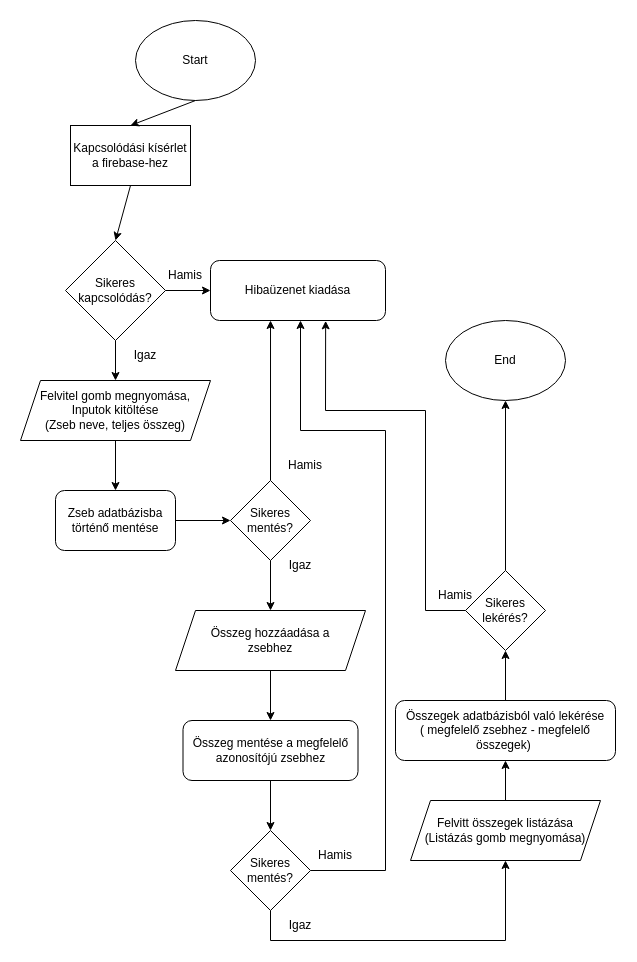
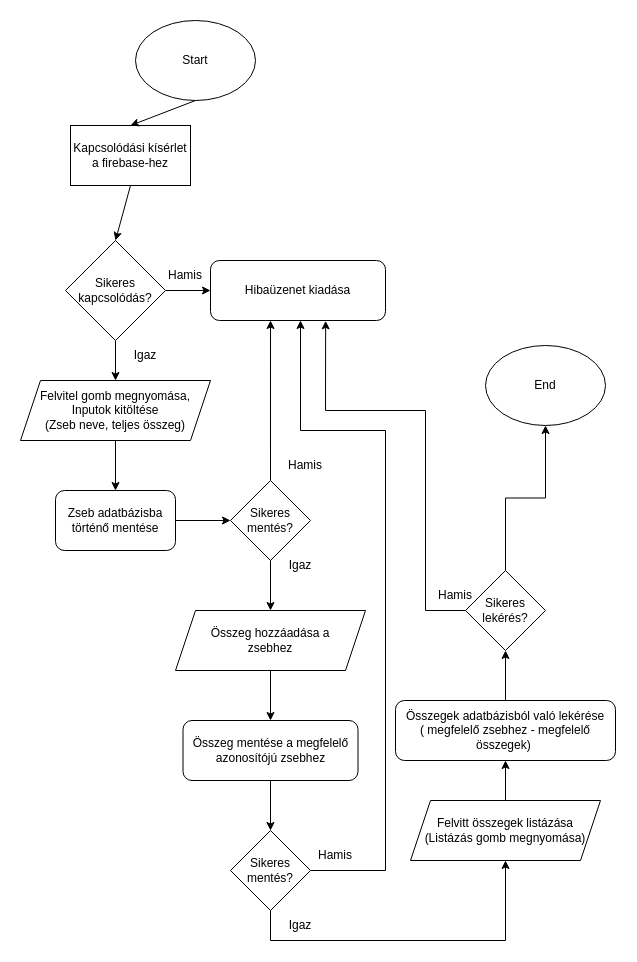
(506, 361) -> (546, 386)
